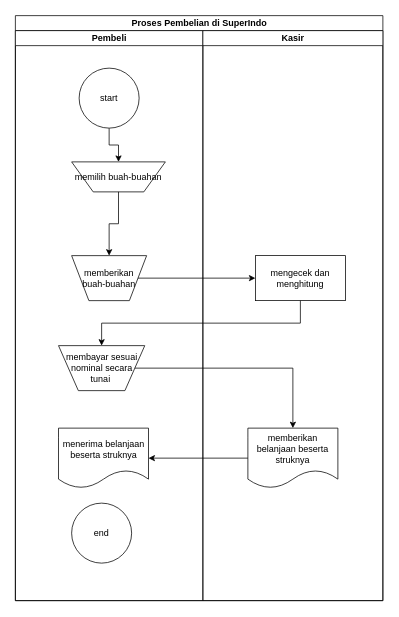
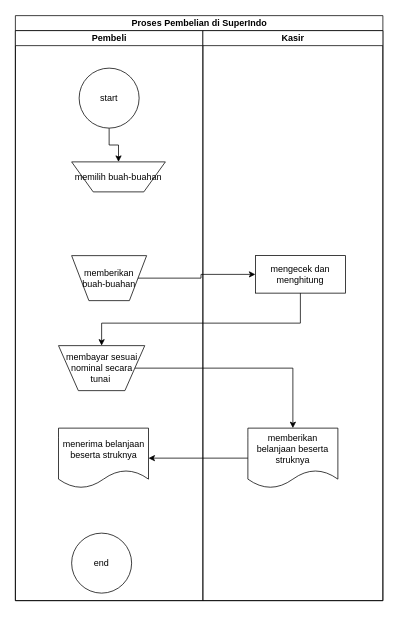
(119, 213) -> none
(300, 278) -> (300, 274)
(102, 533) -> (102, 563)
